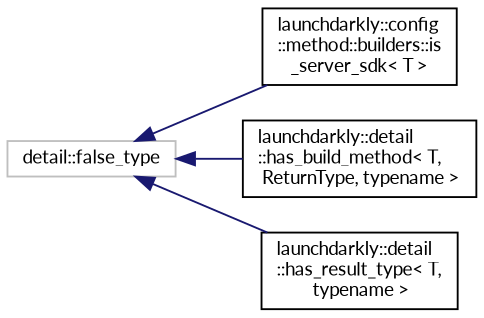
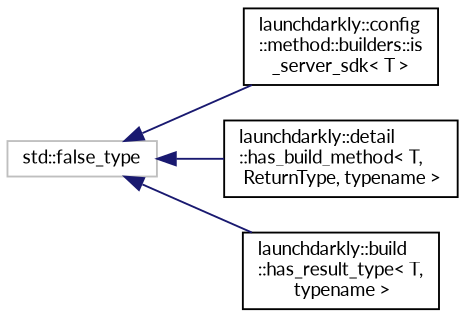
(92, 159) -> (82, 159)
(360, 271) -> (341, 271)
